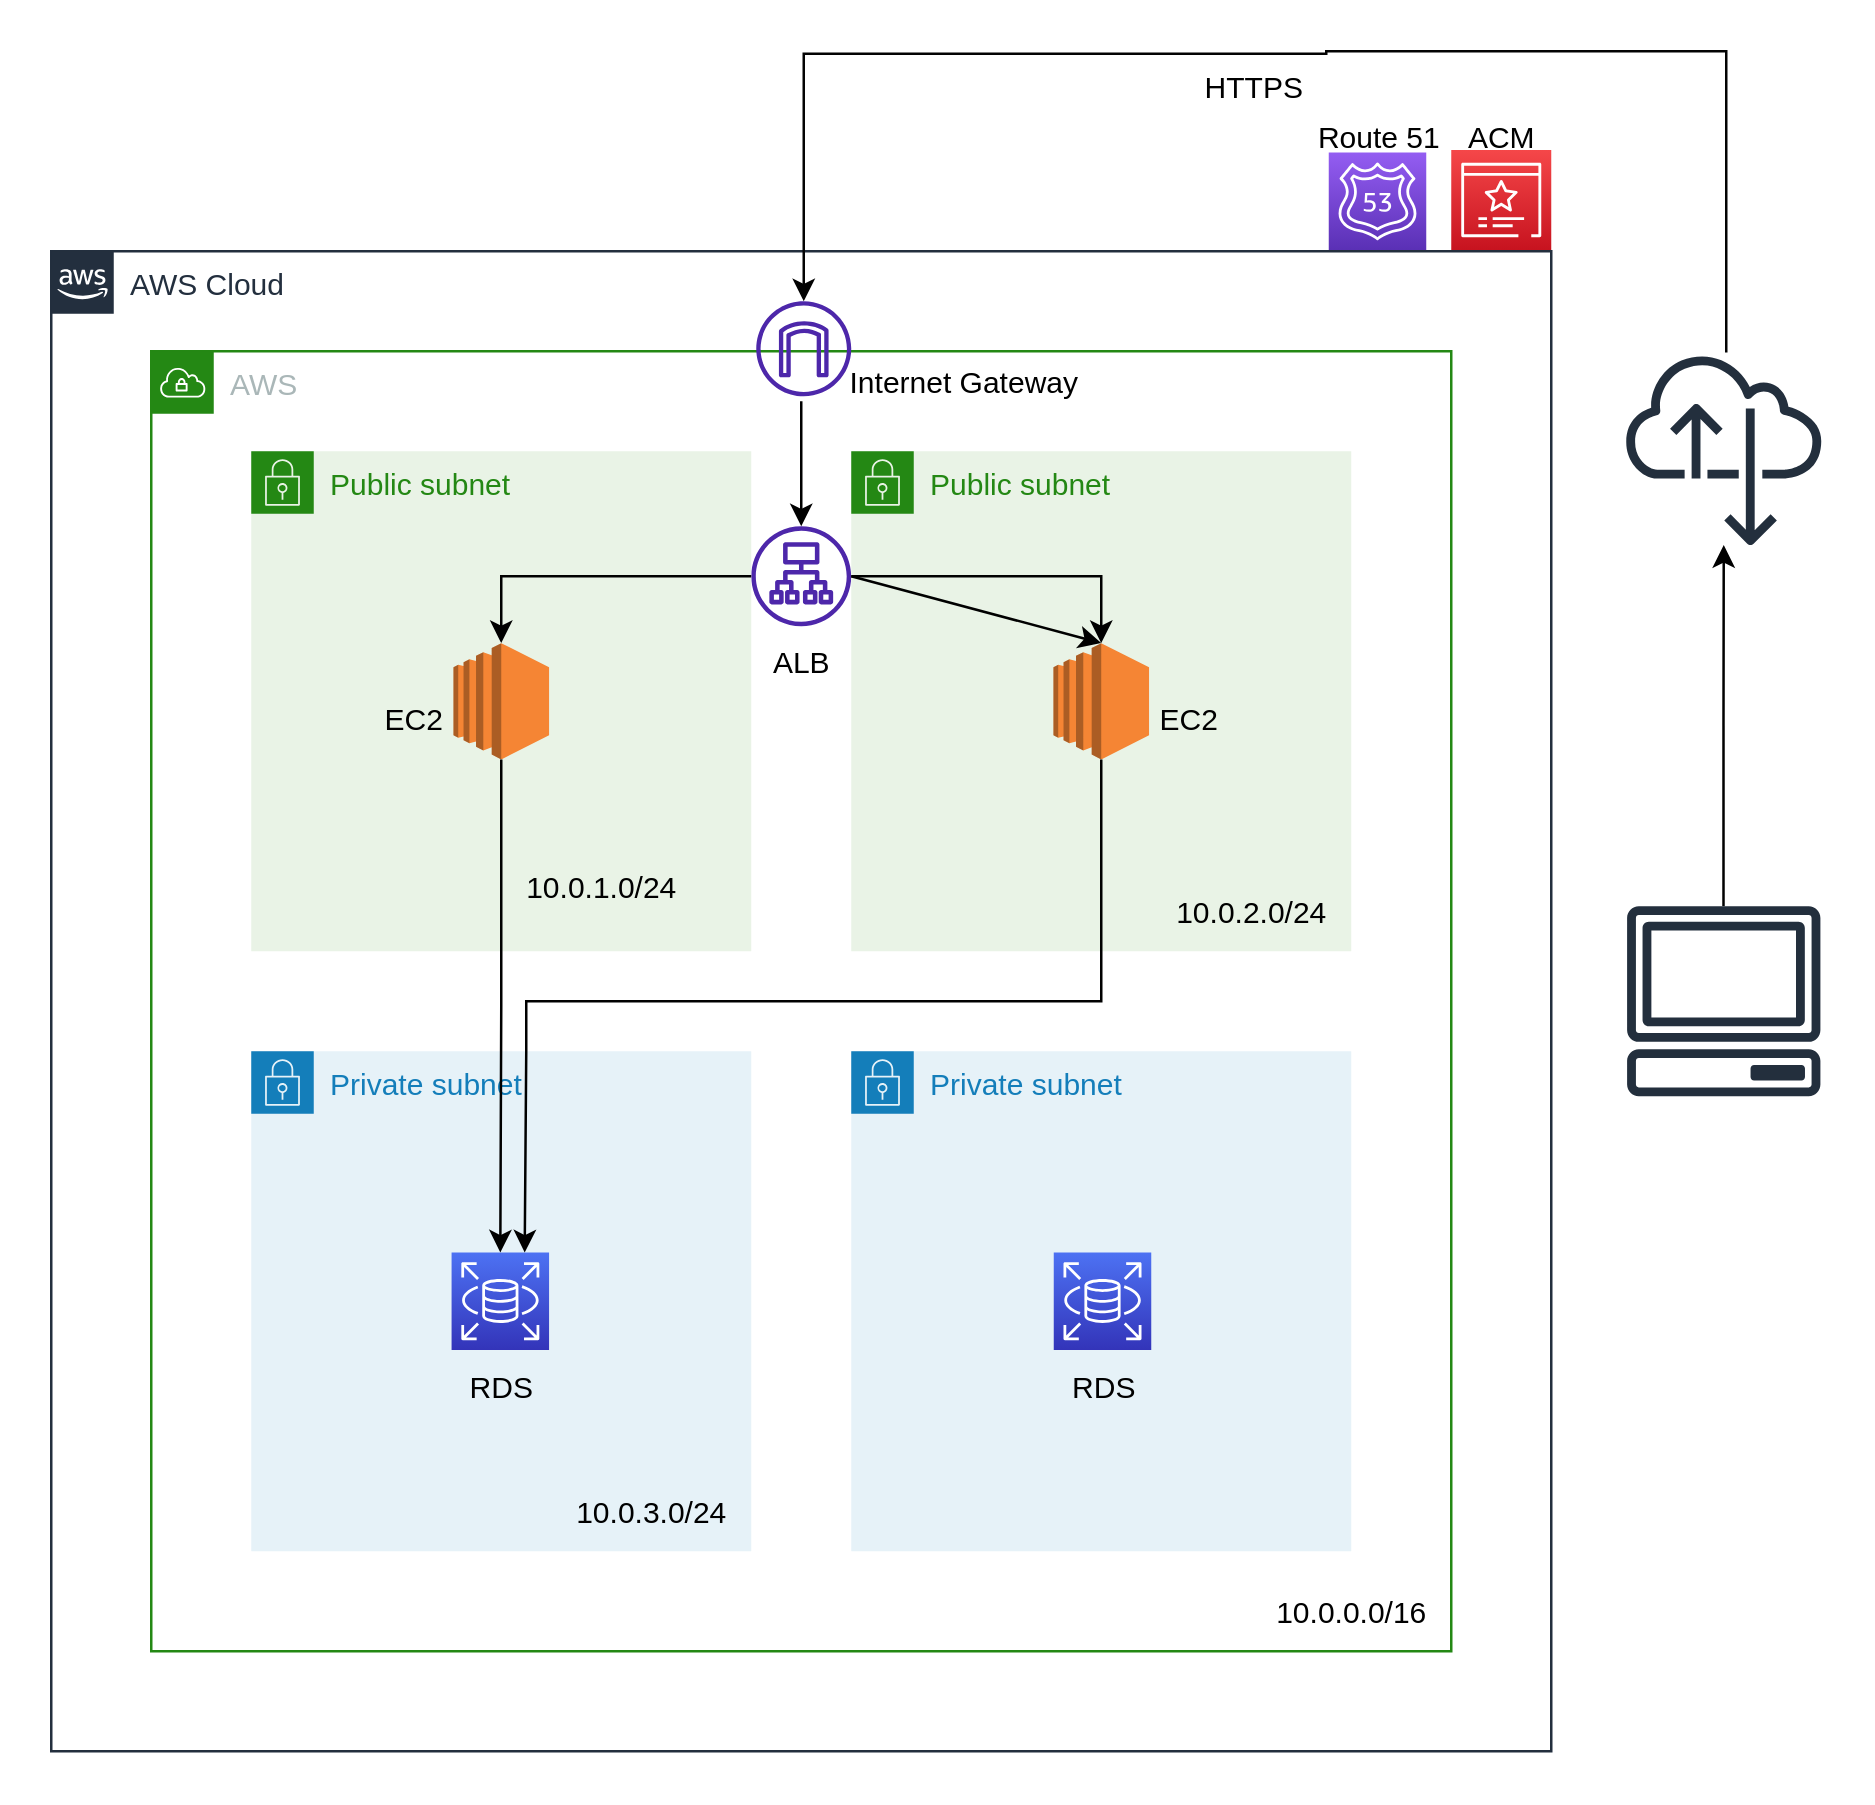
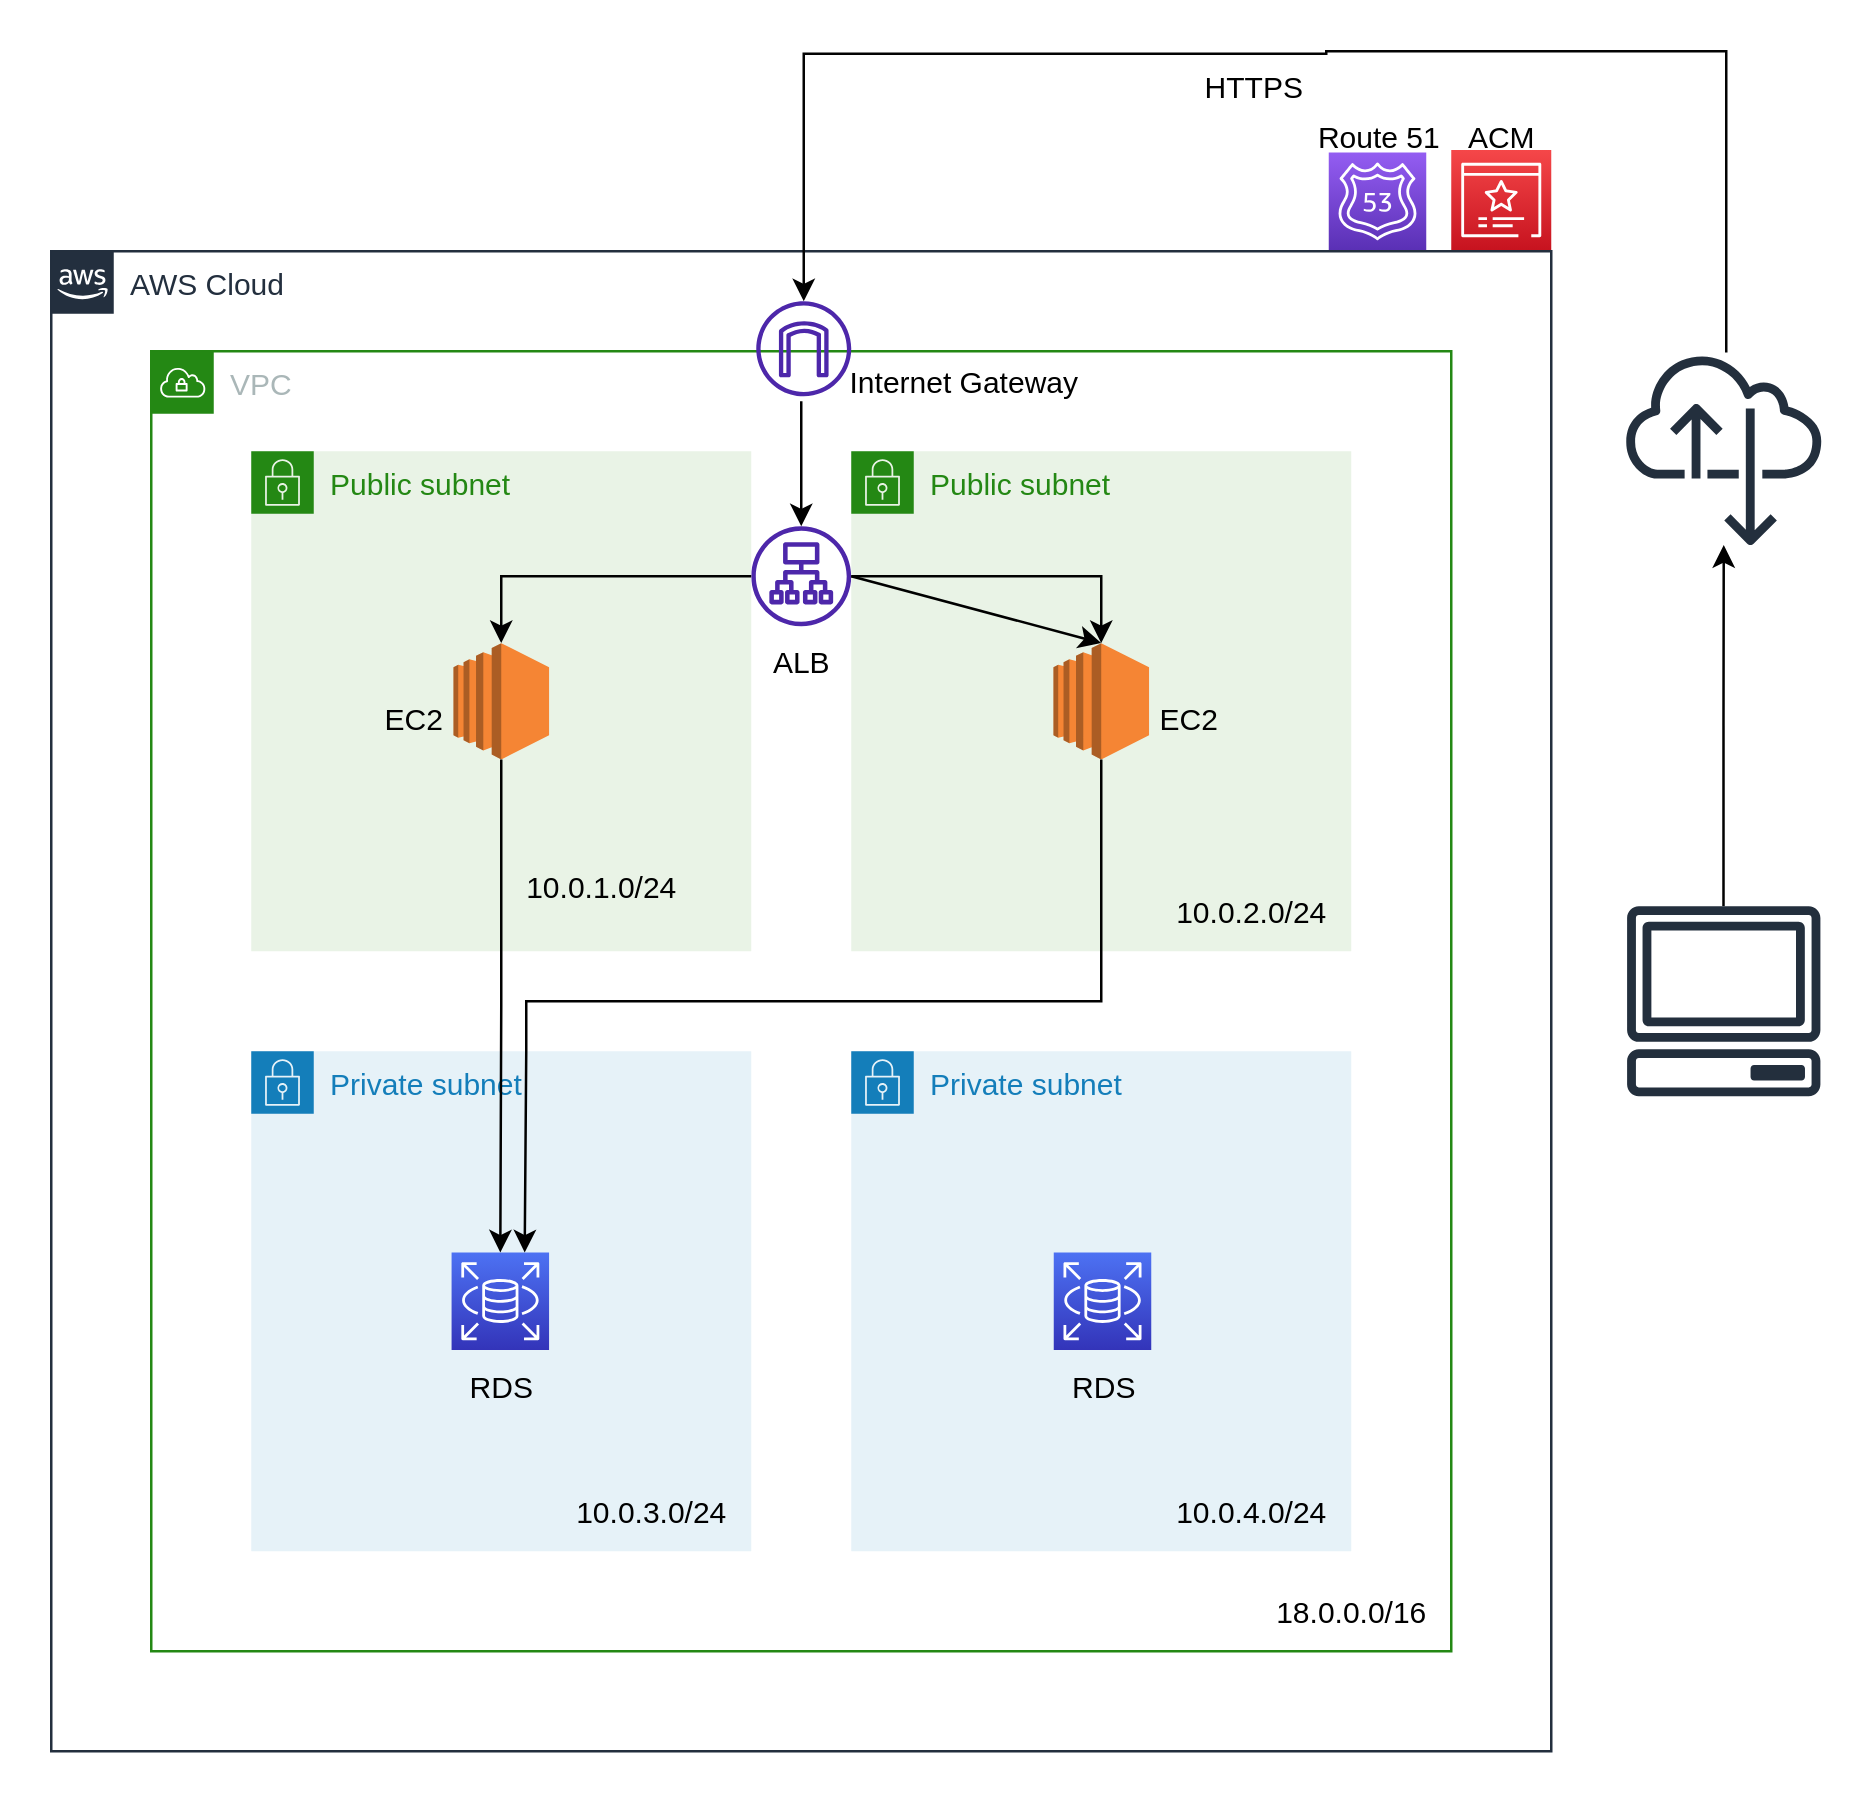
(256, 387) -> (256, 387)
none -> (1251, 1514)
(1353, 1614) -> (1353, 1614)
